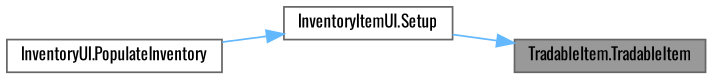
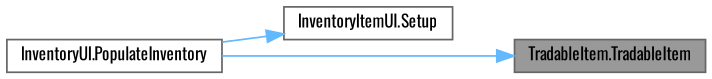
(475, 38) -> (359, 56)
